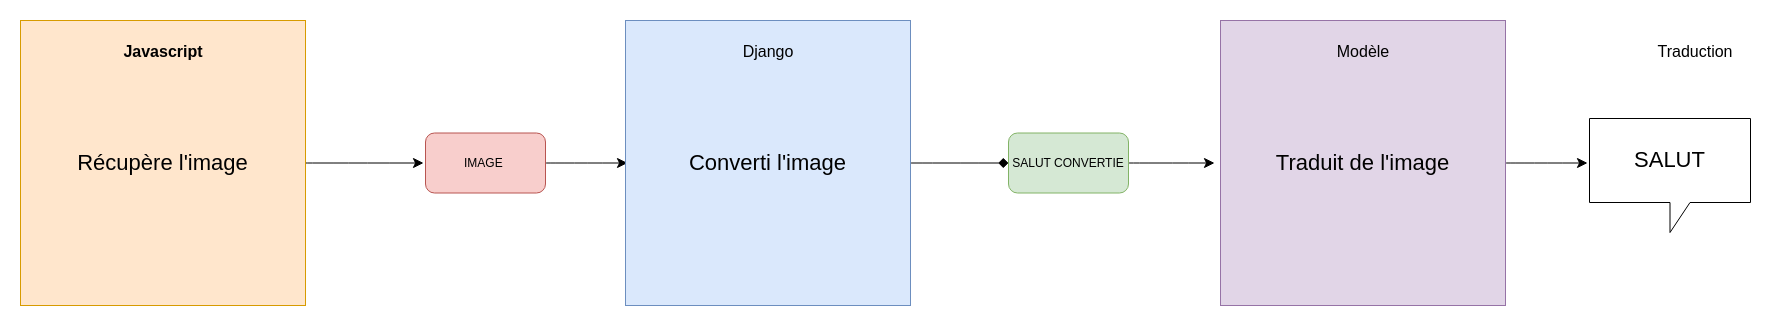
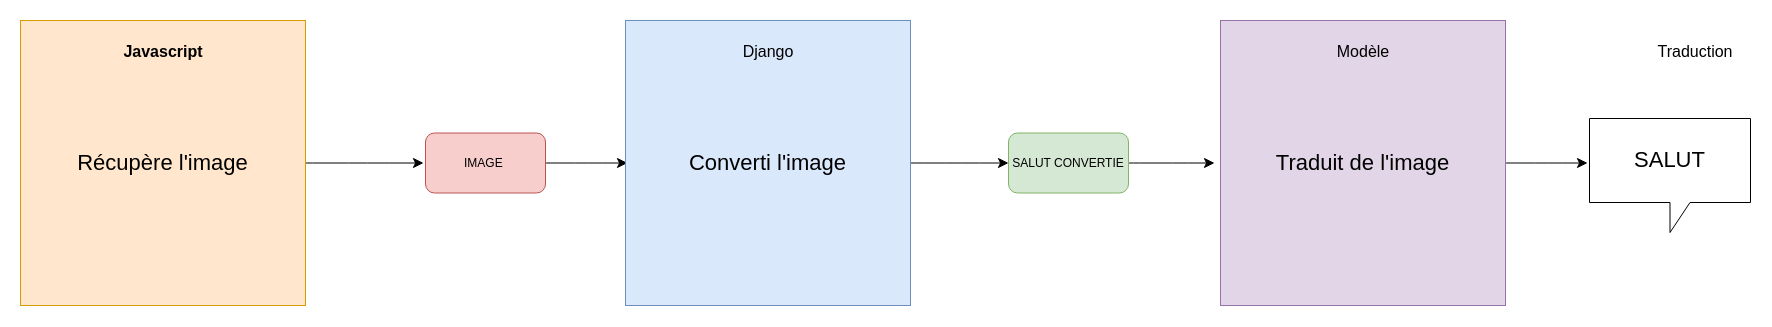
(998, 163) -> (999, 163)
